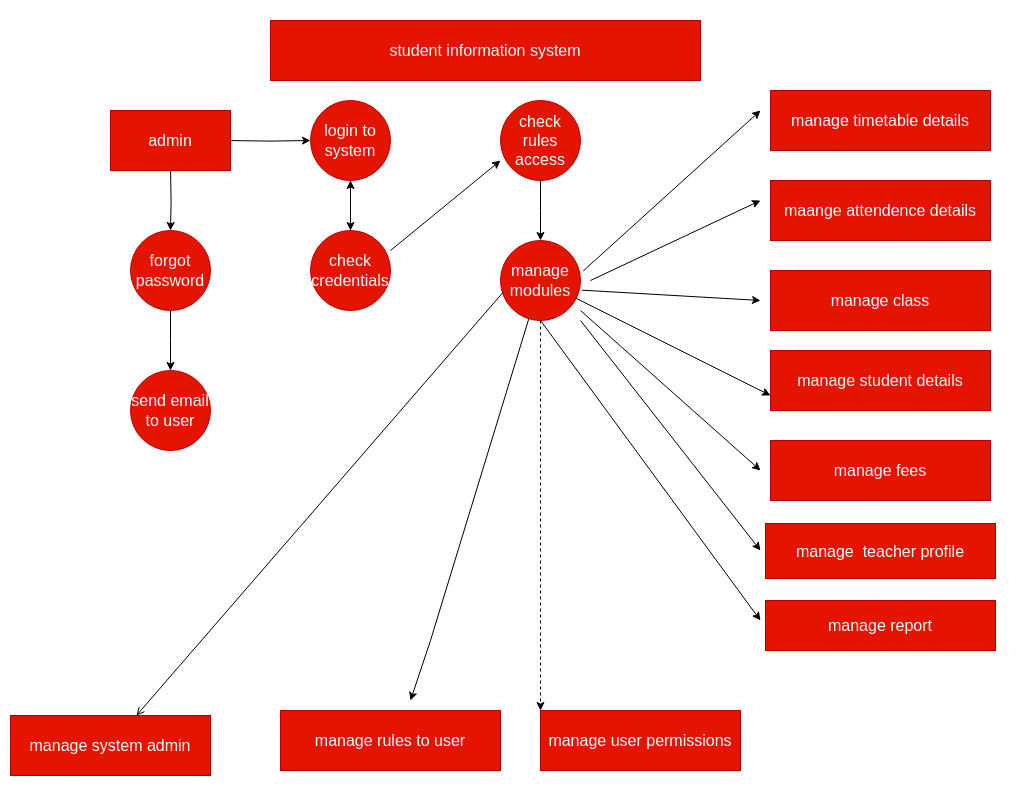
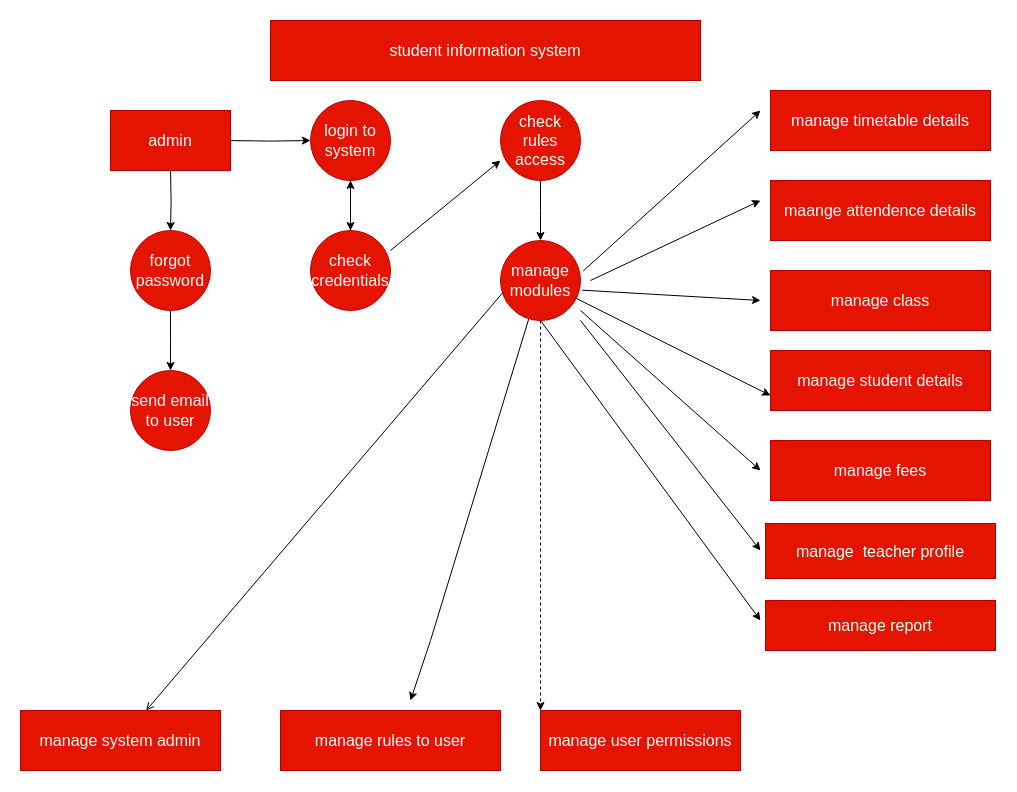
(111, 746) -> (121, 741)
